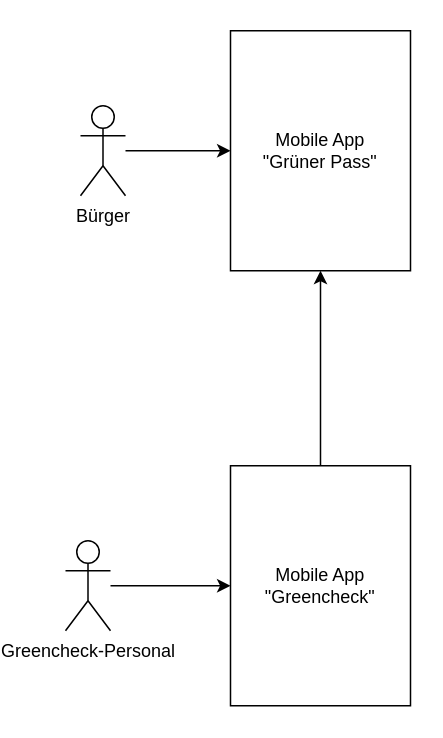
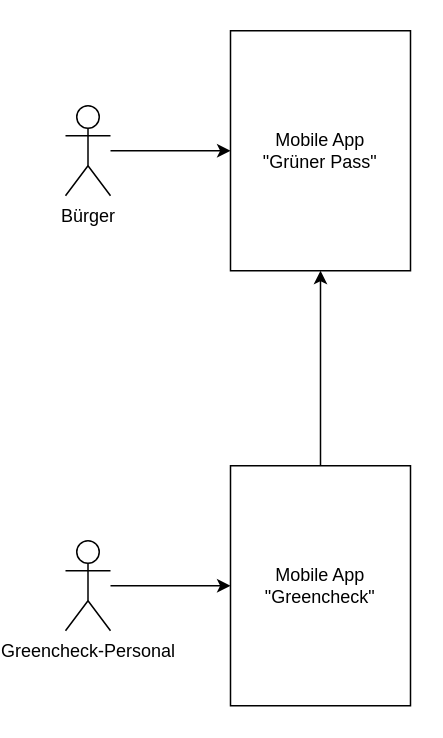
(103, 151) -> (88, 151)
